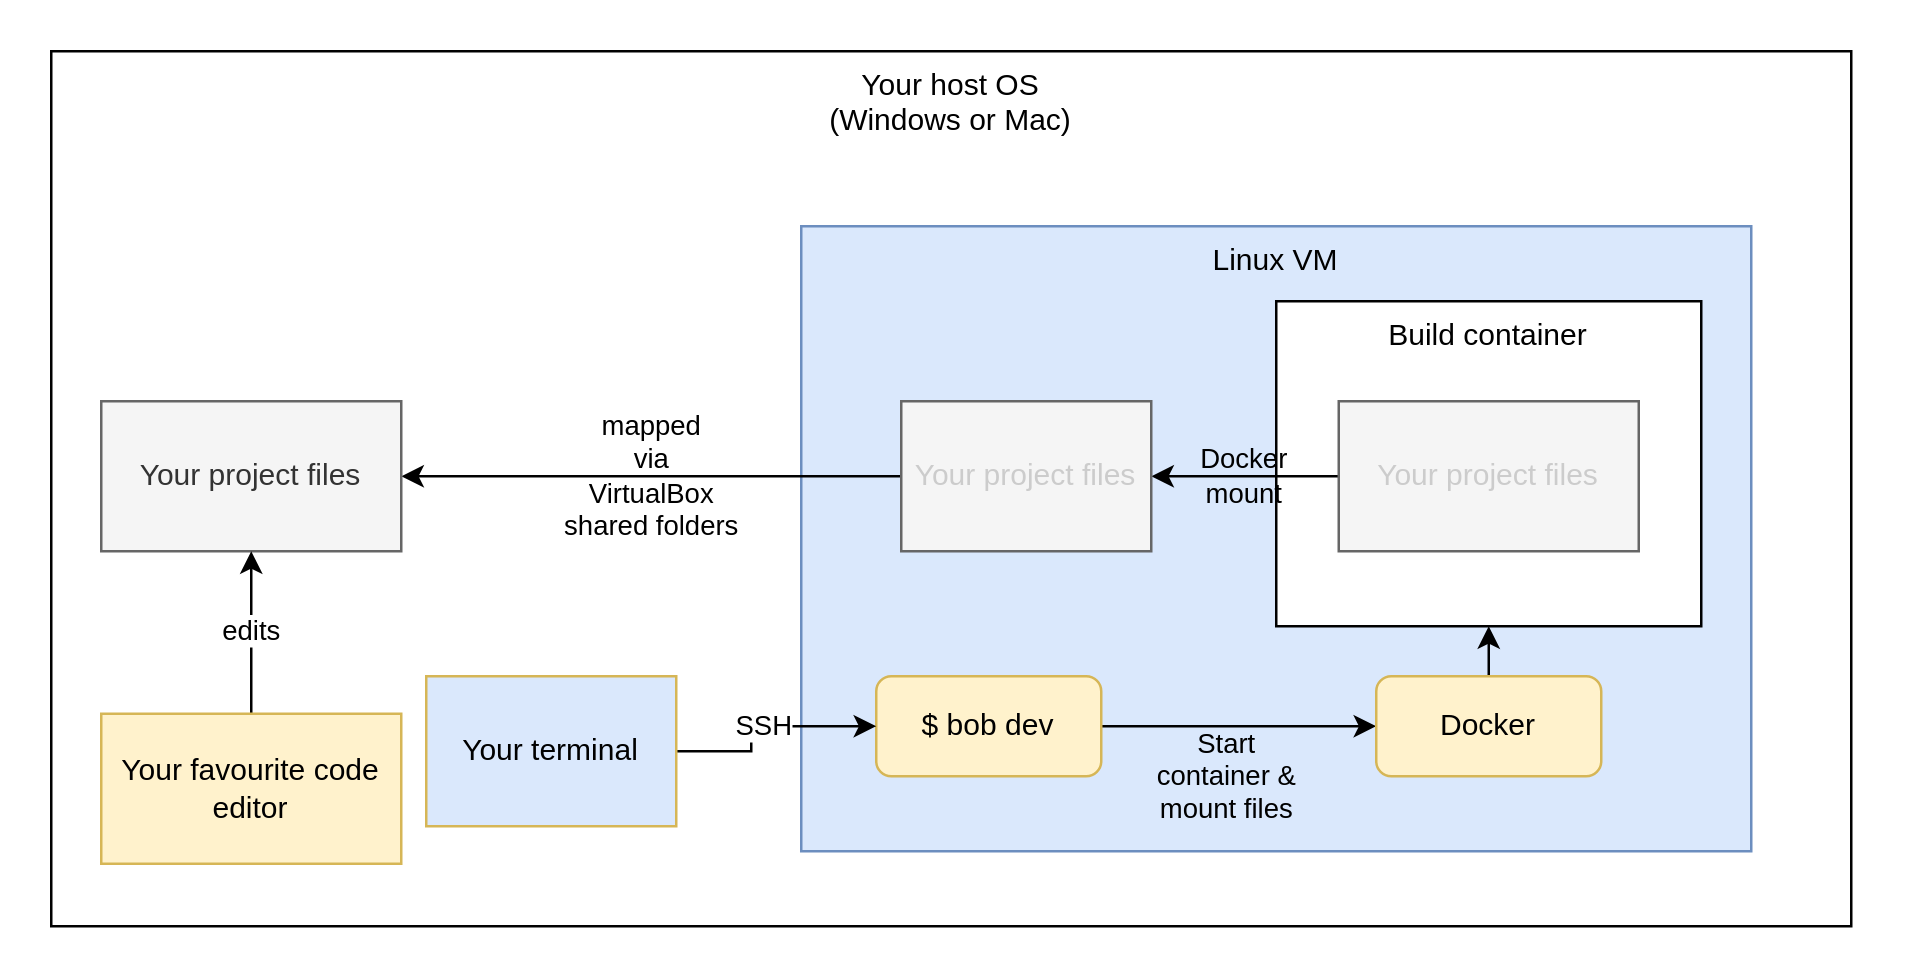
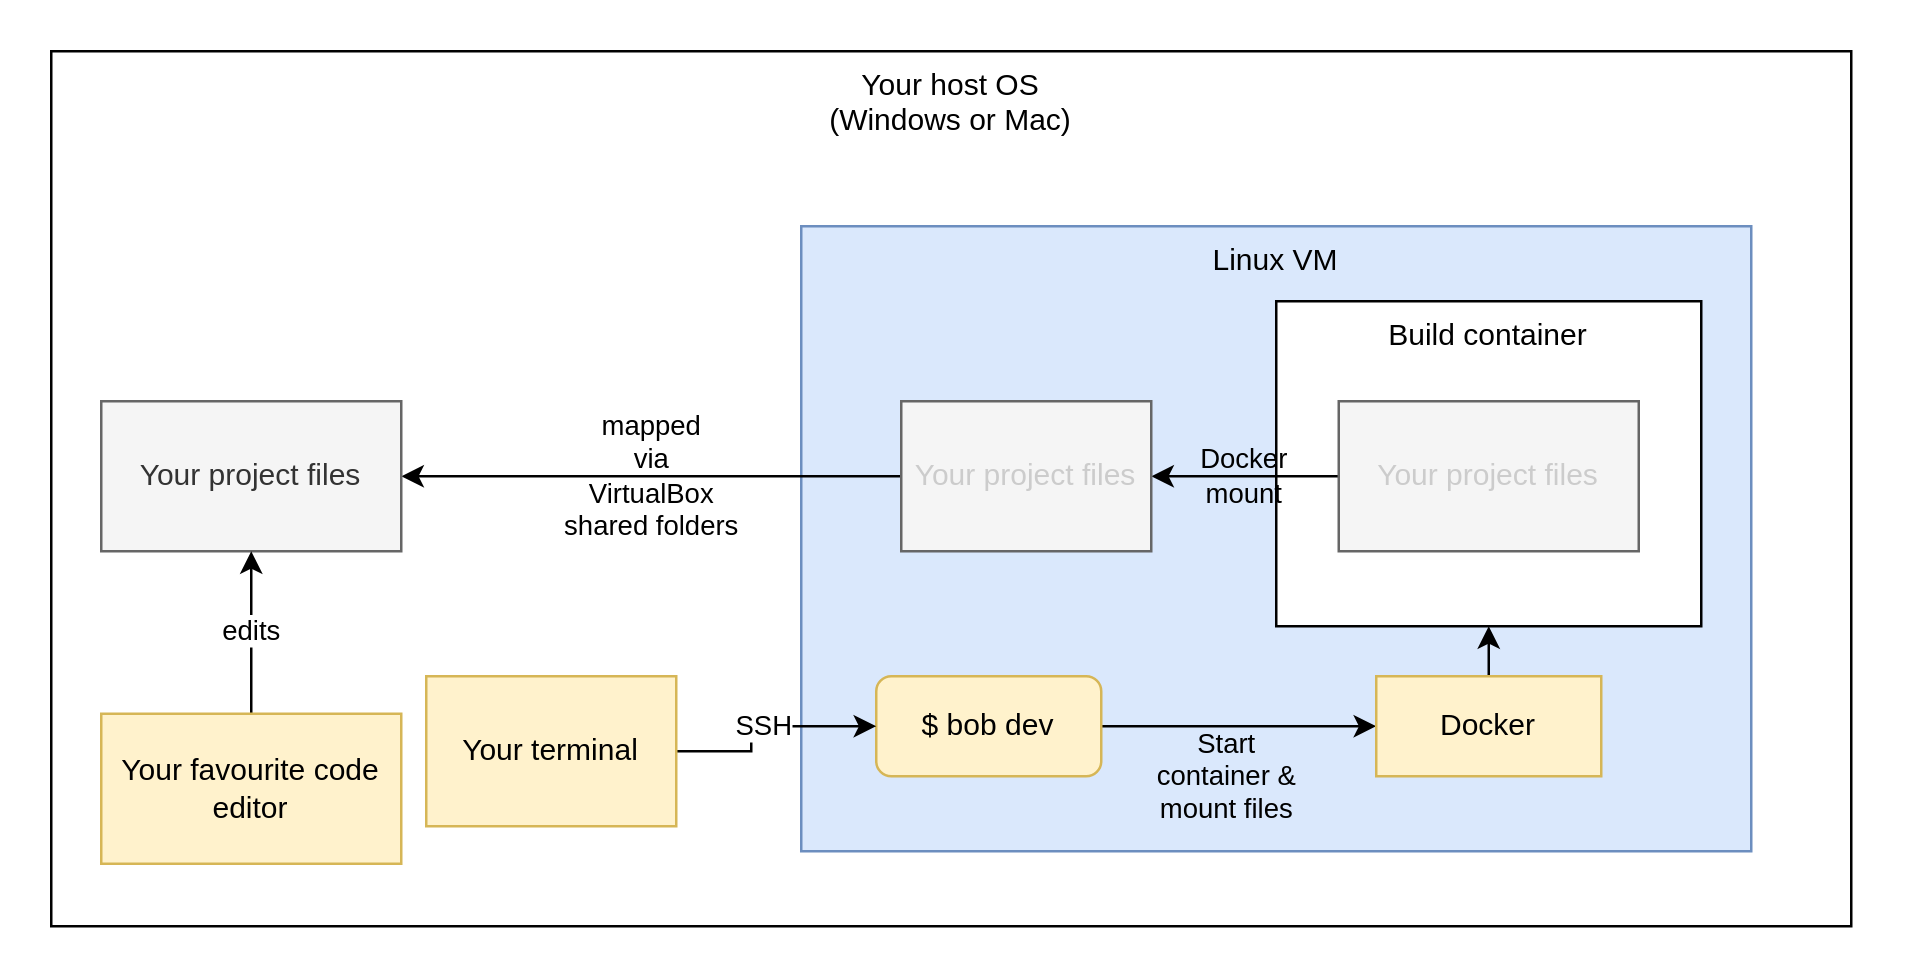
(1489, 726) -> (1489, 726)
(551, 751) -> (551, 751)
